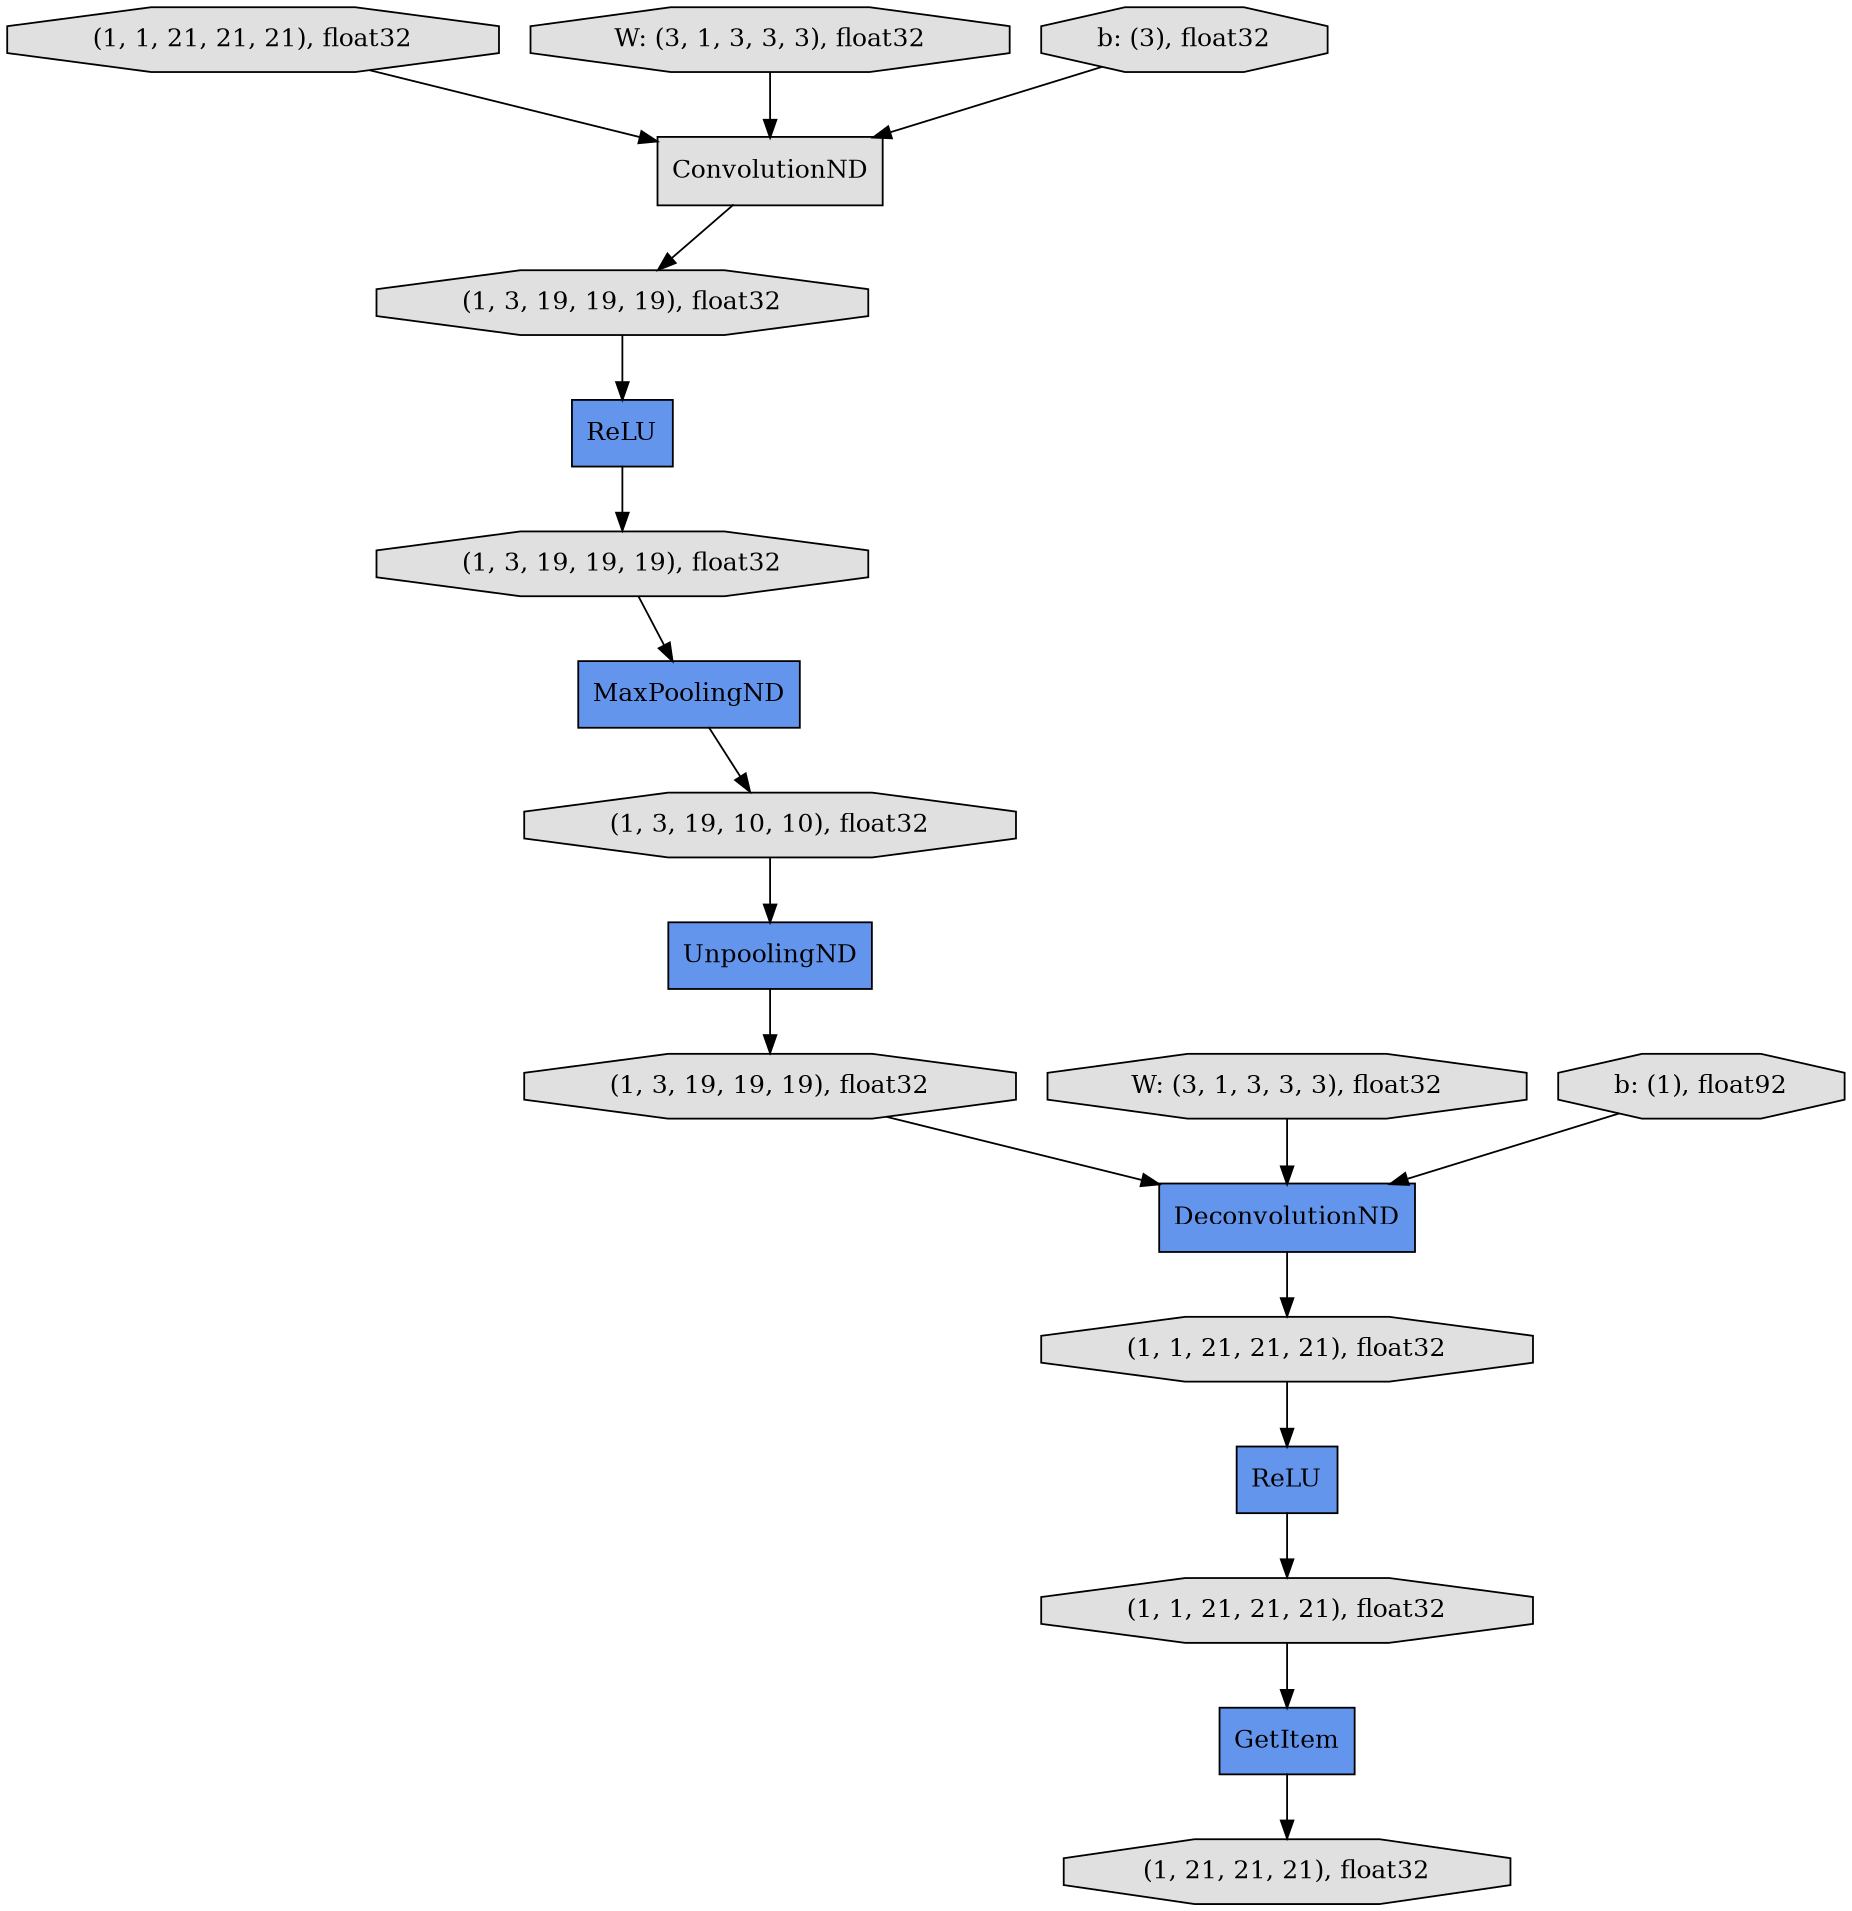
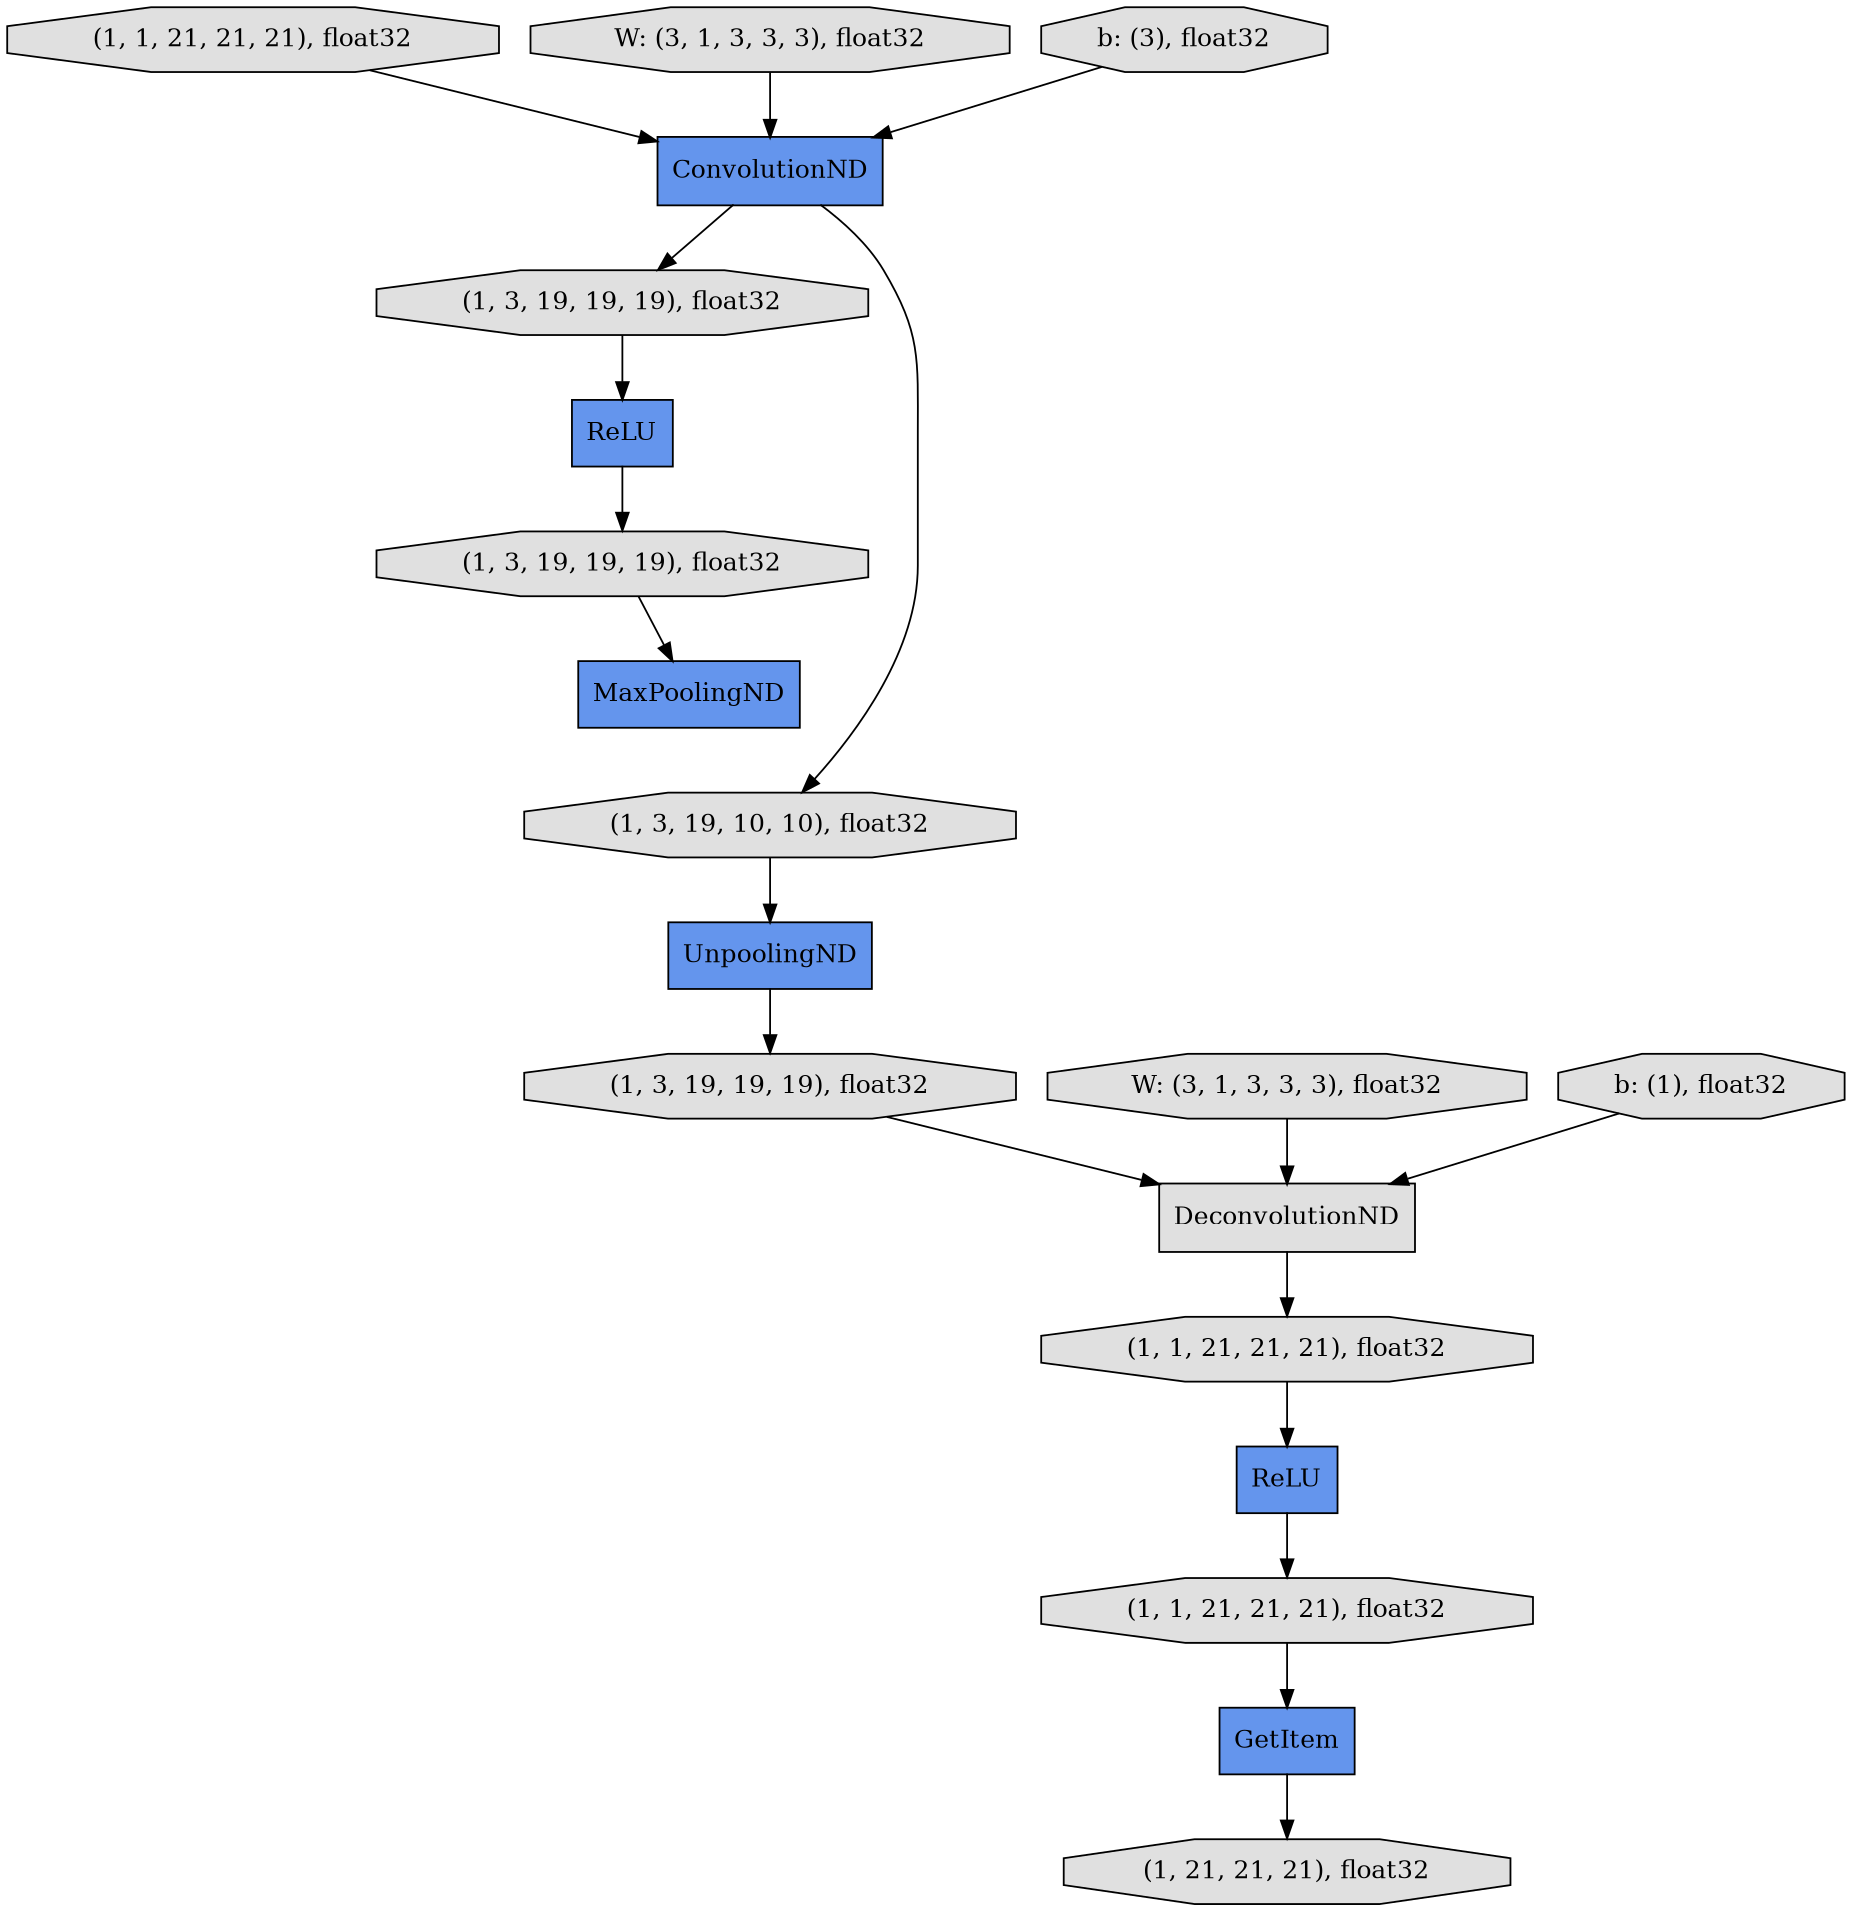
(770, 171) -> (770, 171)
(725, 752) -> (918, 490)
(1701, 1086) -> (1701, 1086)
(1287, 1218) -> (1287, 1218)
